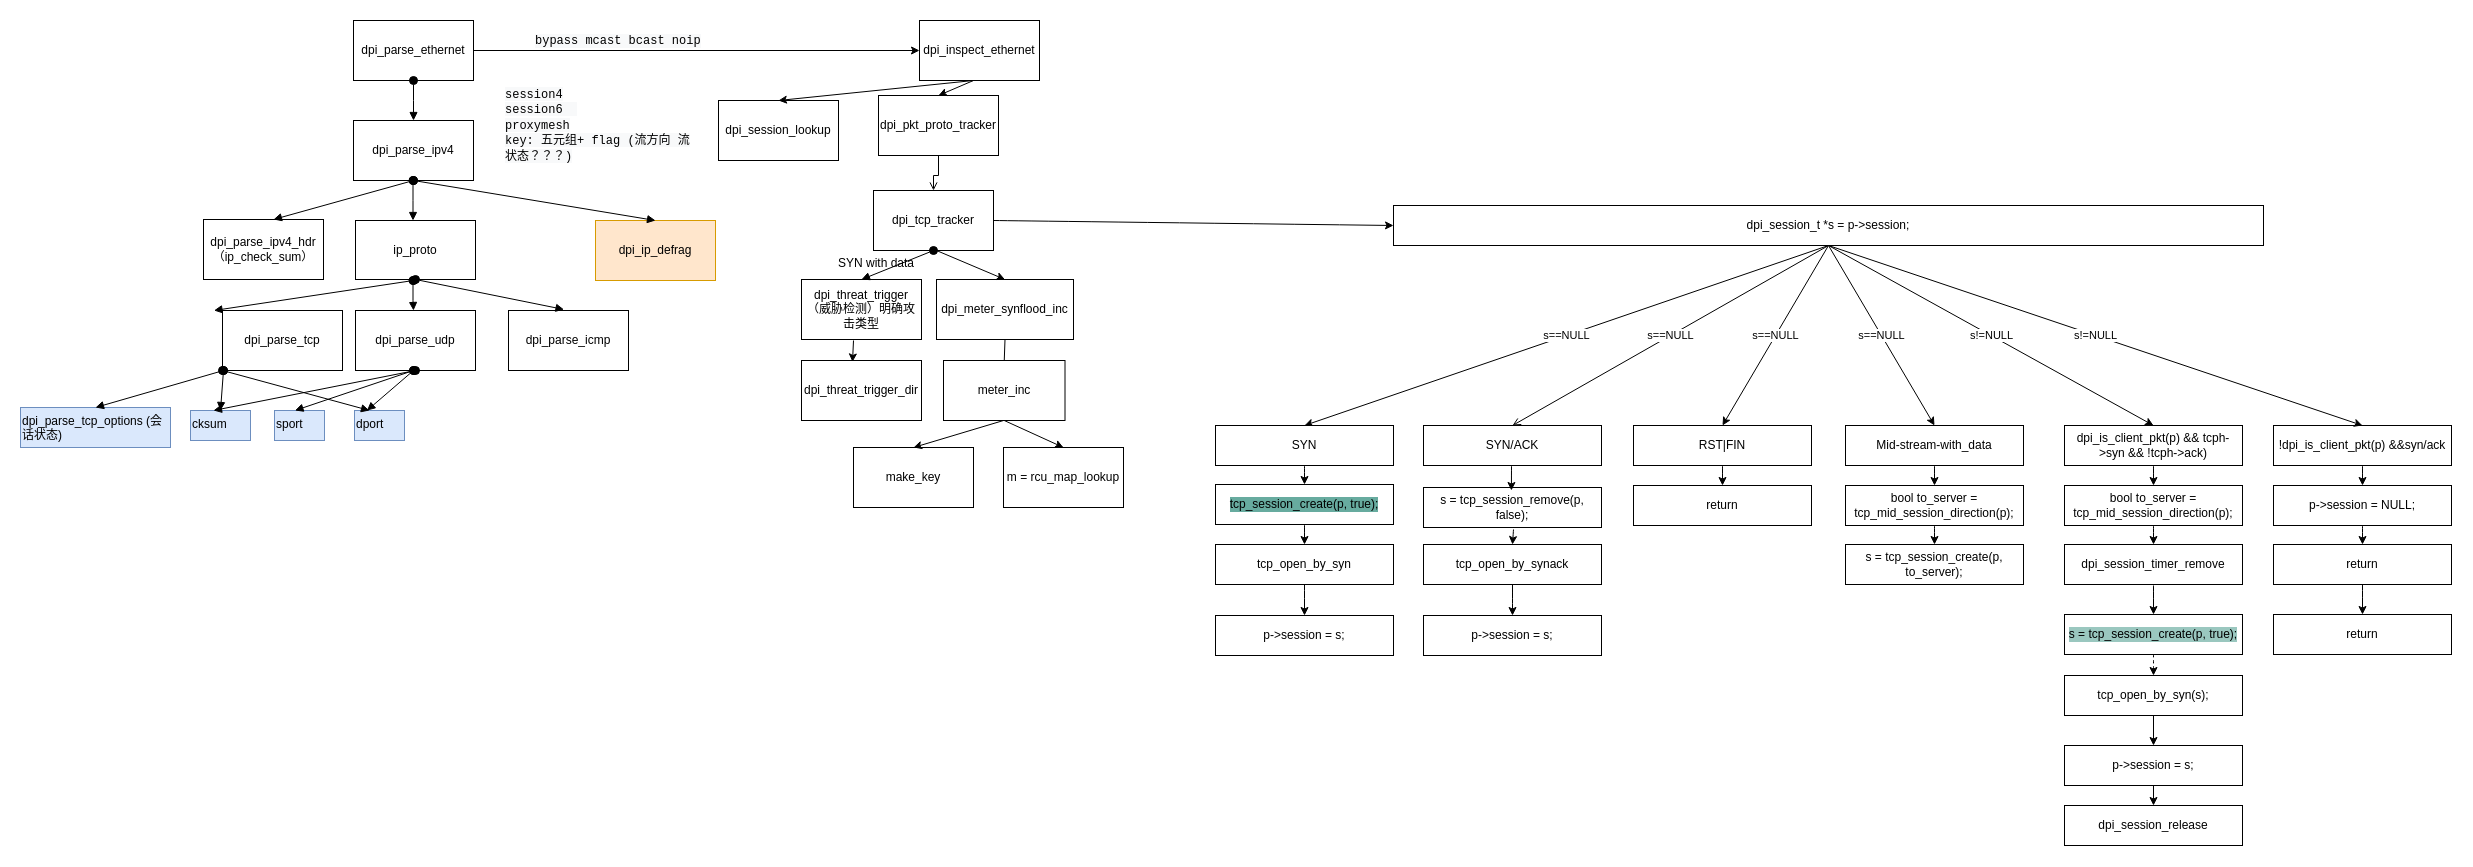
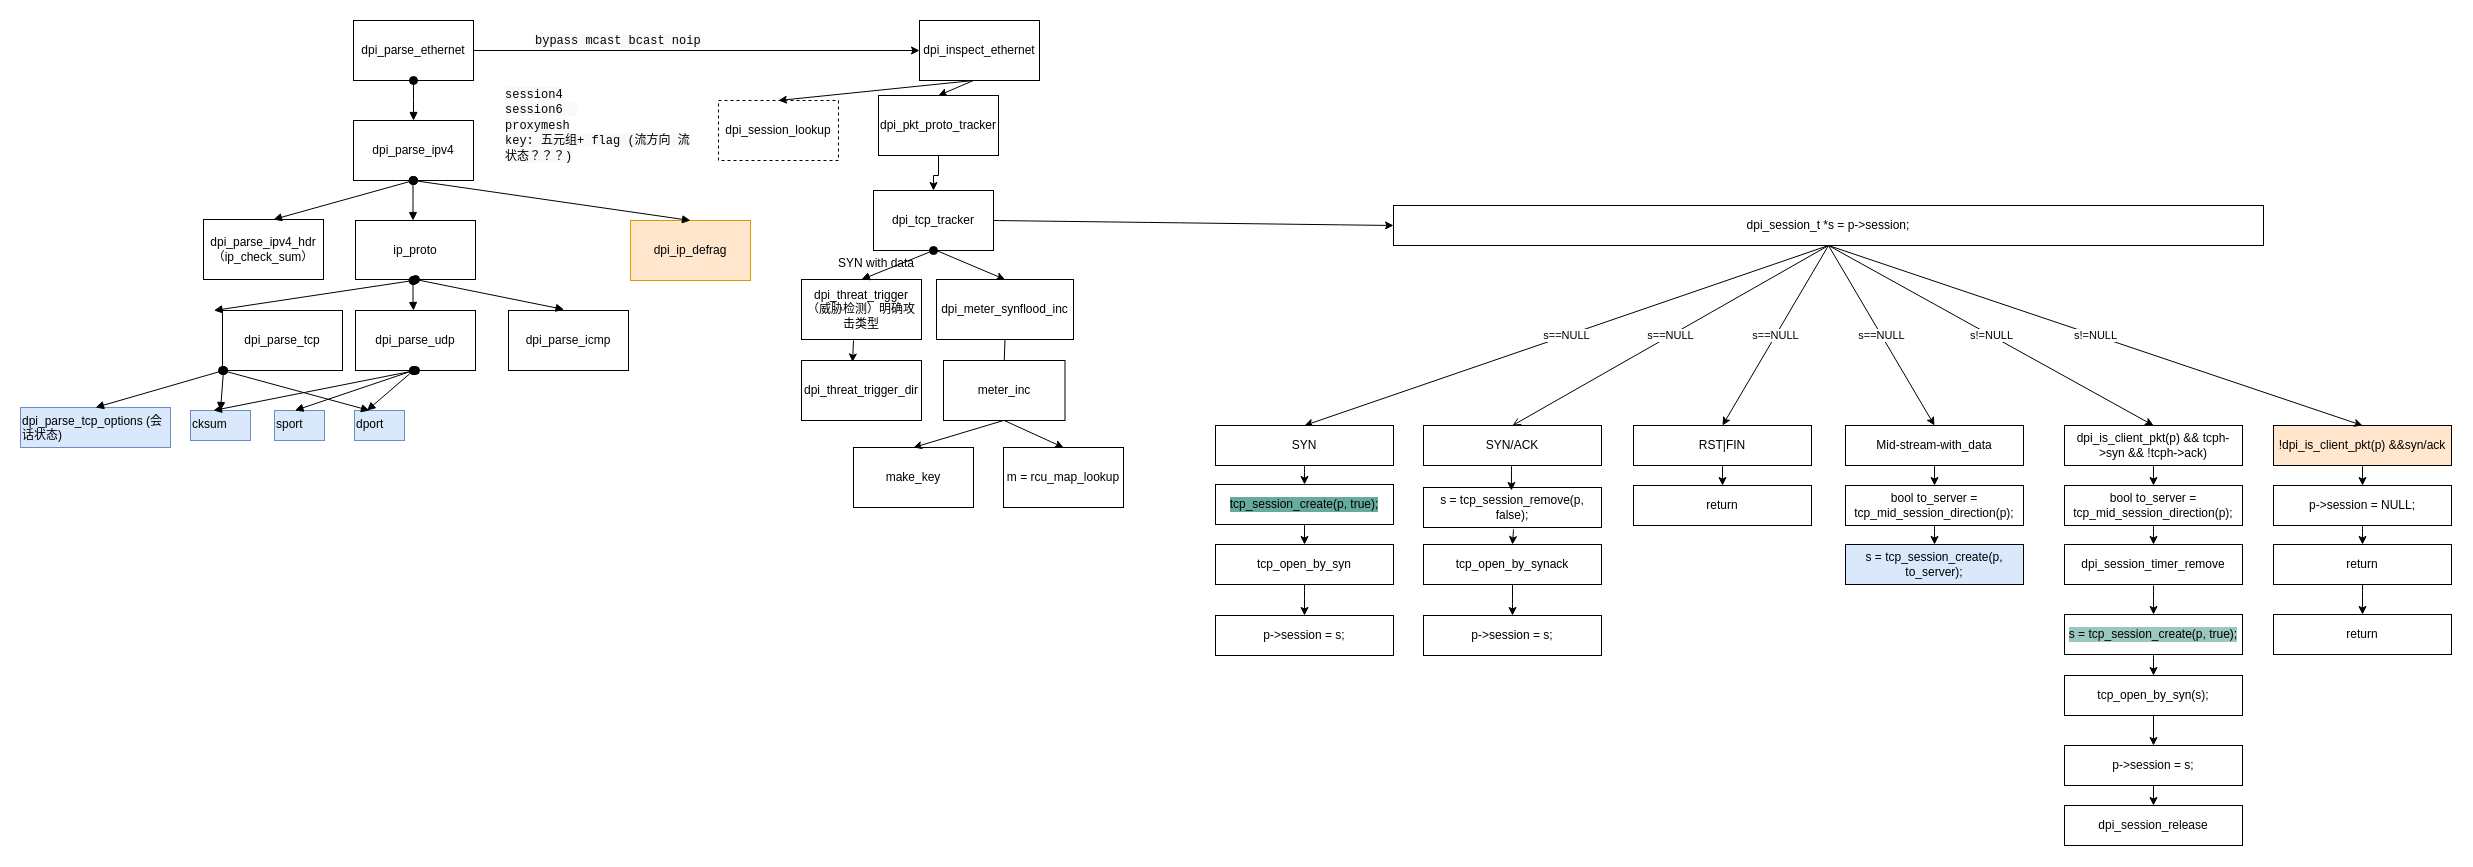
(779, 131) -> (779, 131)
(934, 183) -> (934, 182)
(656, 251) -> (691, 251)
(2363, 446) -> (2363, 446)
(1935, 565) -> (1935, 565)
(2154, 660) -> (2154, 660)
